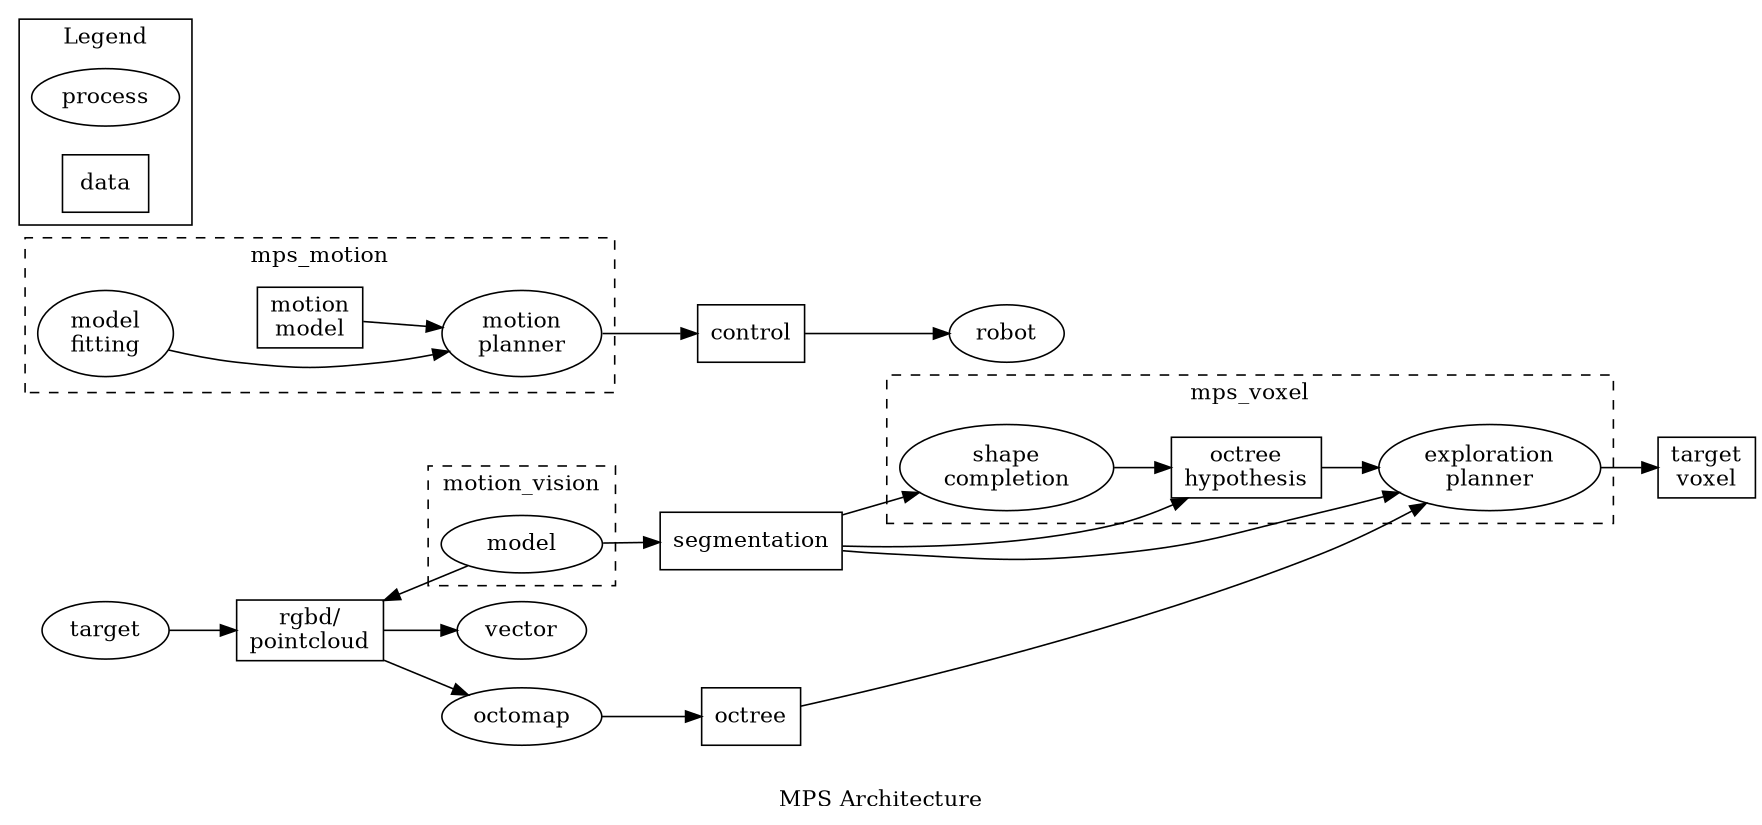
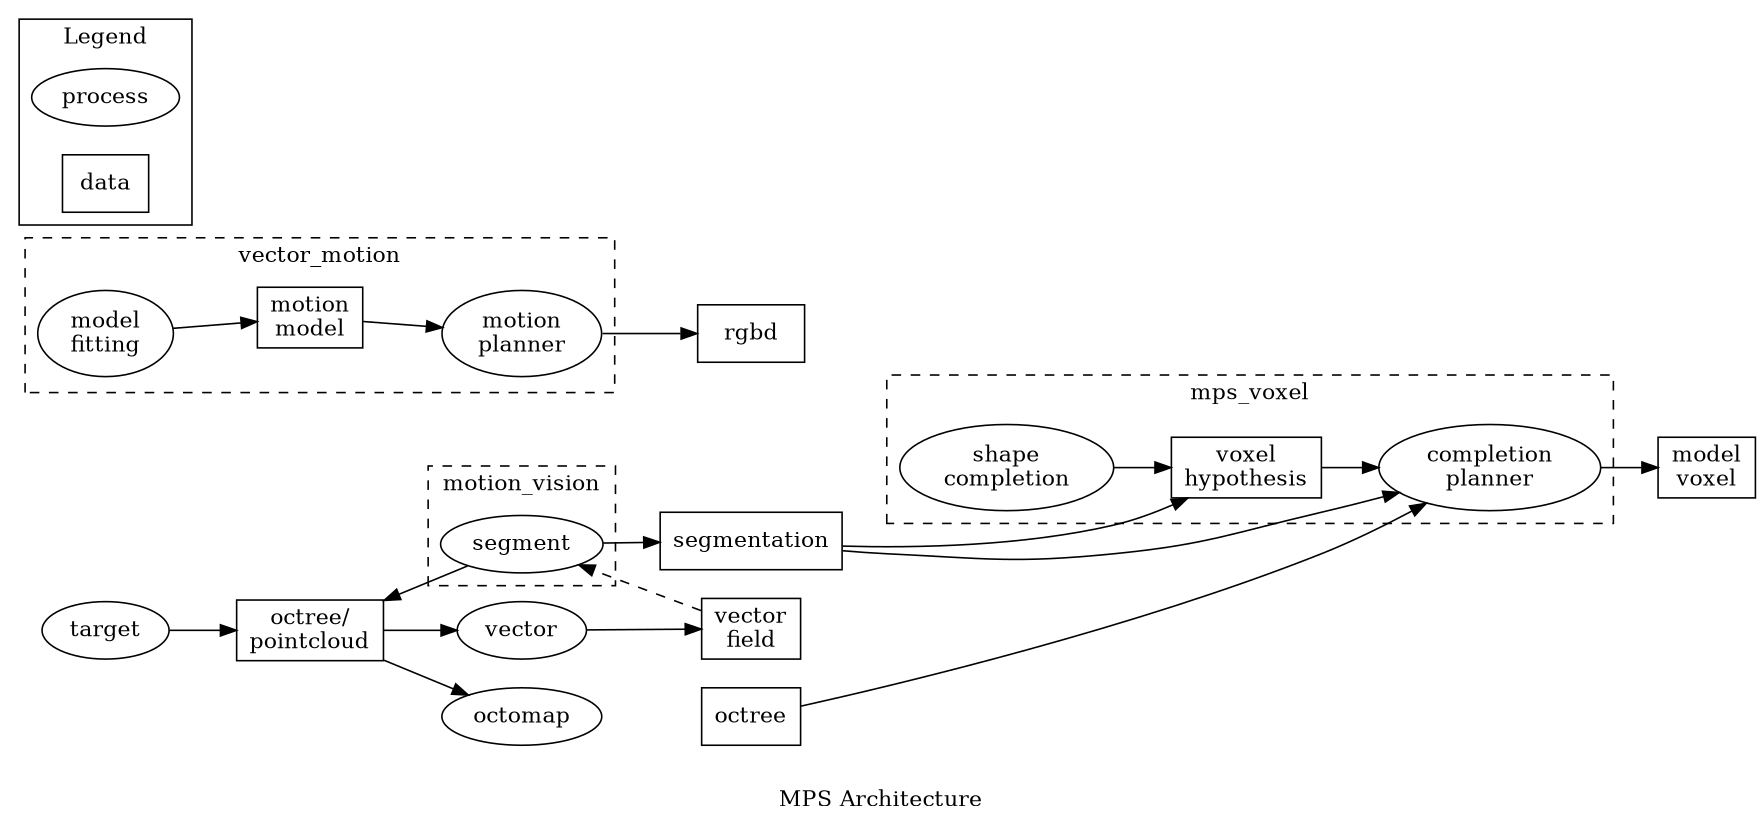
(320, 256) -> (320, 256)
(751, 334) -> (751, 334)
(1007, 334) -> none
(300, 367) -> (207, 326)
(1246, 468) -> (1246, 468)
(1490, 468) -> (1490, 468)
(1707, 468) -> (1707, 468)
(873, 506) -> none
(522, 544) -> (522, 544)
none -> (751, 629)
(310, 630) -> (310, 630)
(644, 717) -> none
